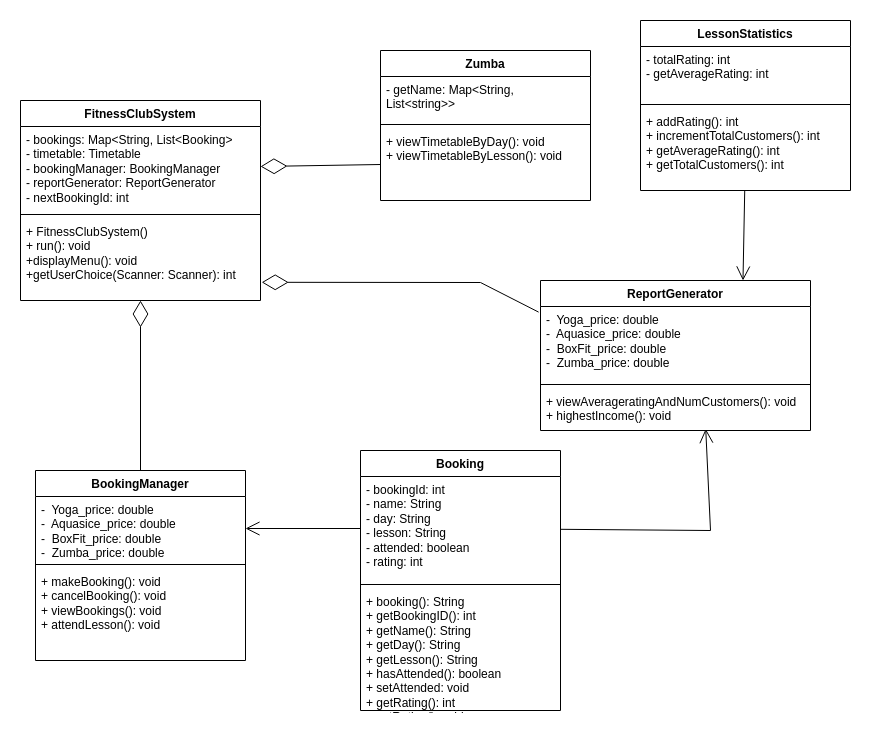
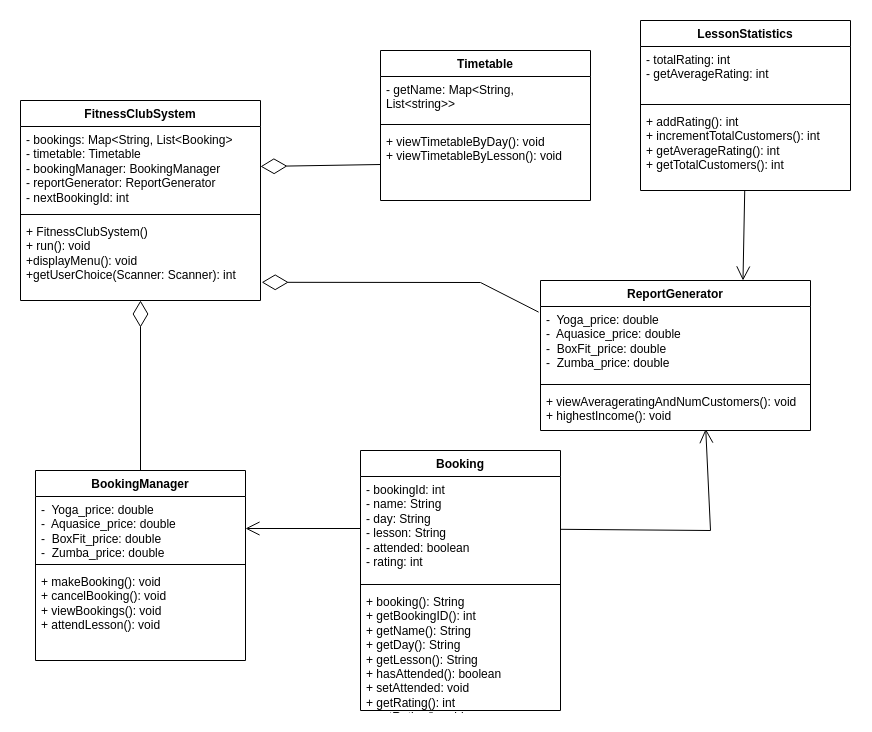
(486, 65) -> (486, 65)
